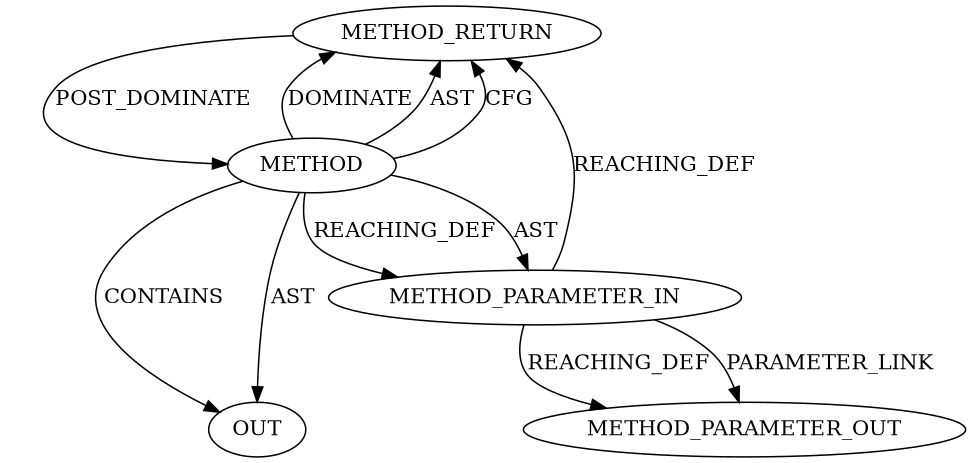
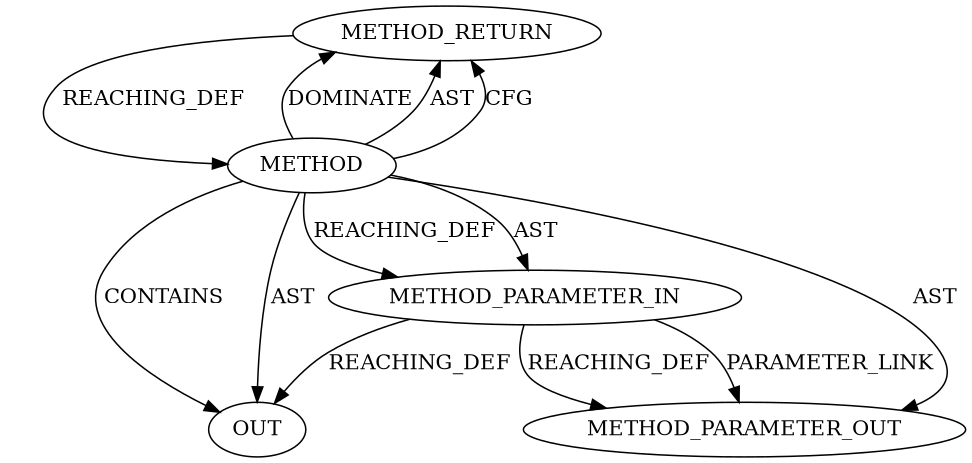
(154, 99) -> (154, 99)
(573, 162) -> (341, 345)
none -> (710, 241)
